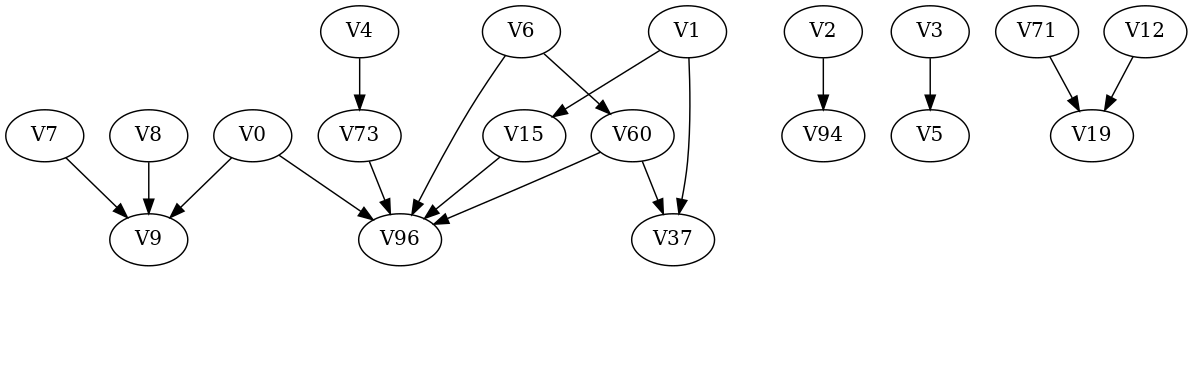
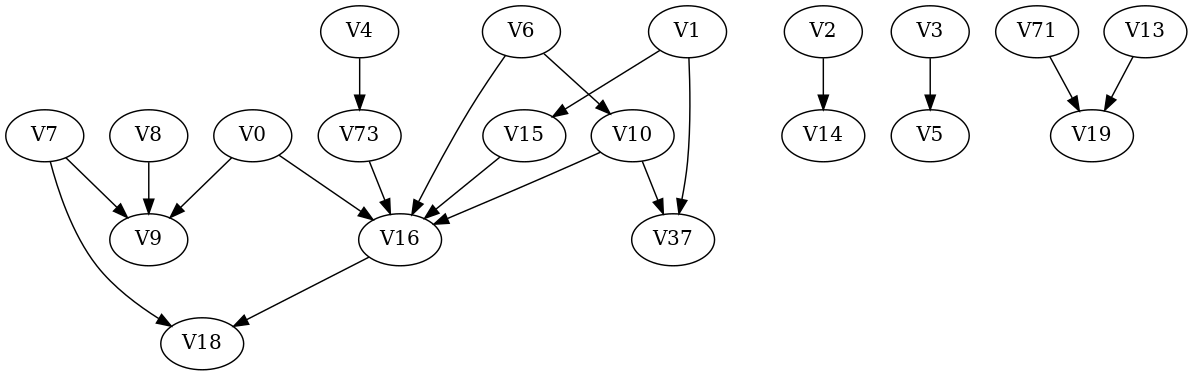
(1145, 32) -> (1145, 32)
(633, 136) -> (633, 136)
(823, 136) -> (823, 136)
(400, 240) -> (400, 240)
none -> (202, 344)
